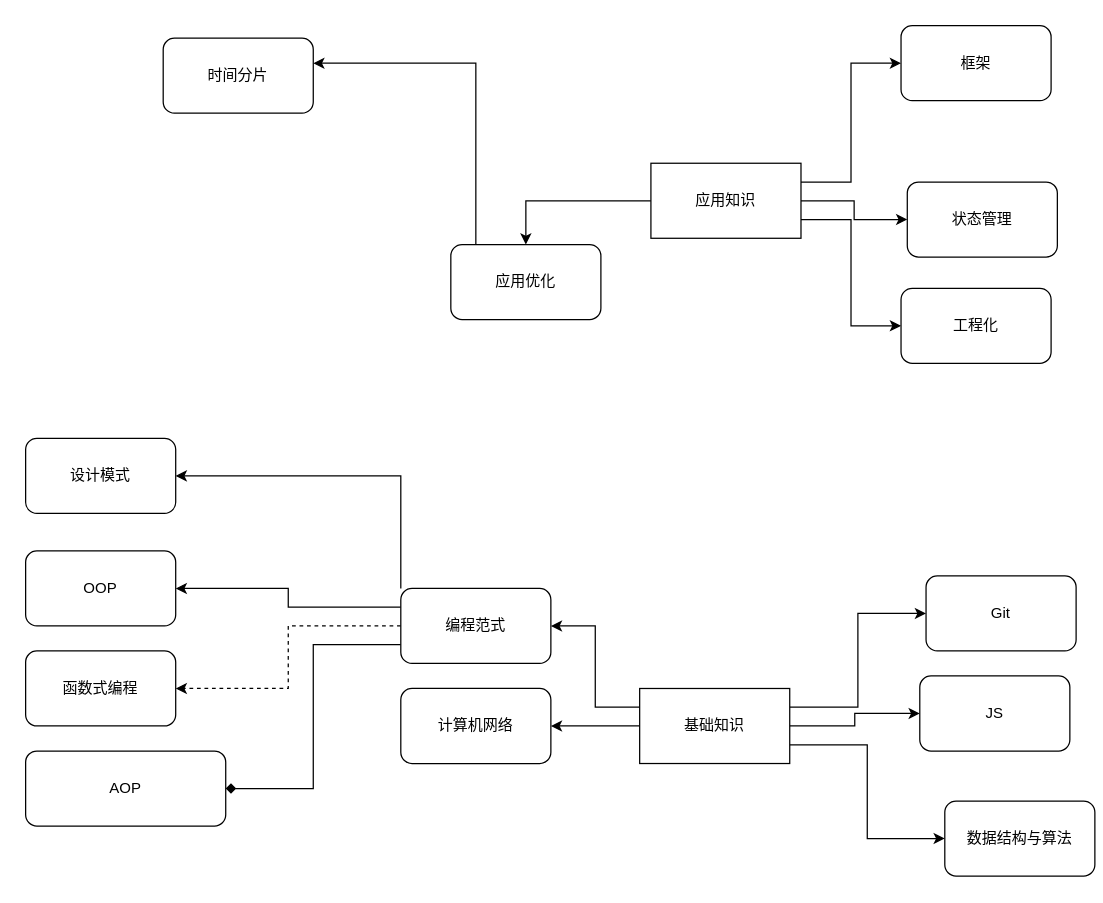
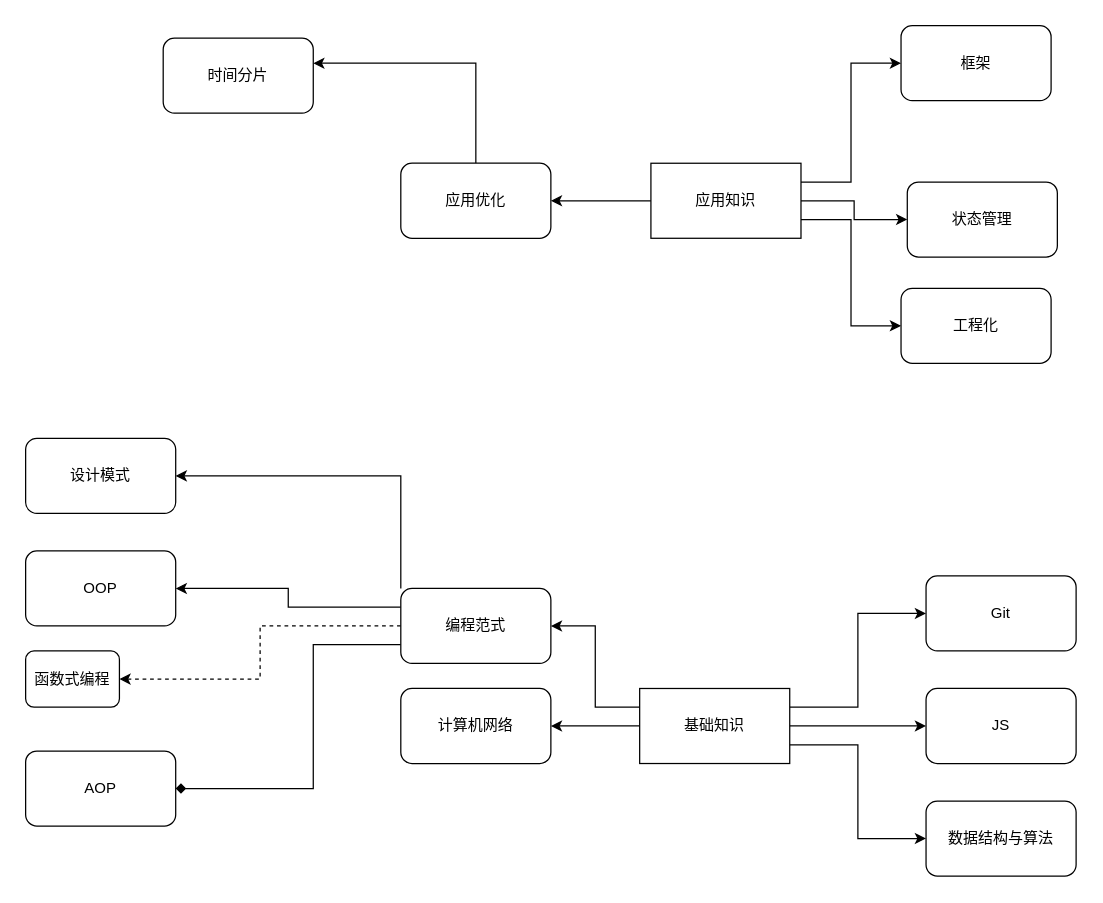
(526, 282) -> (476, 201)
(101, 688) -> (73, 679)
(994, 713) -> (1001, 726)
(126, 788) -> (101, 788)
(1019, 838) -> (1001, 838)
